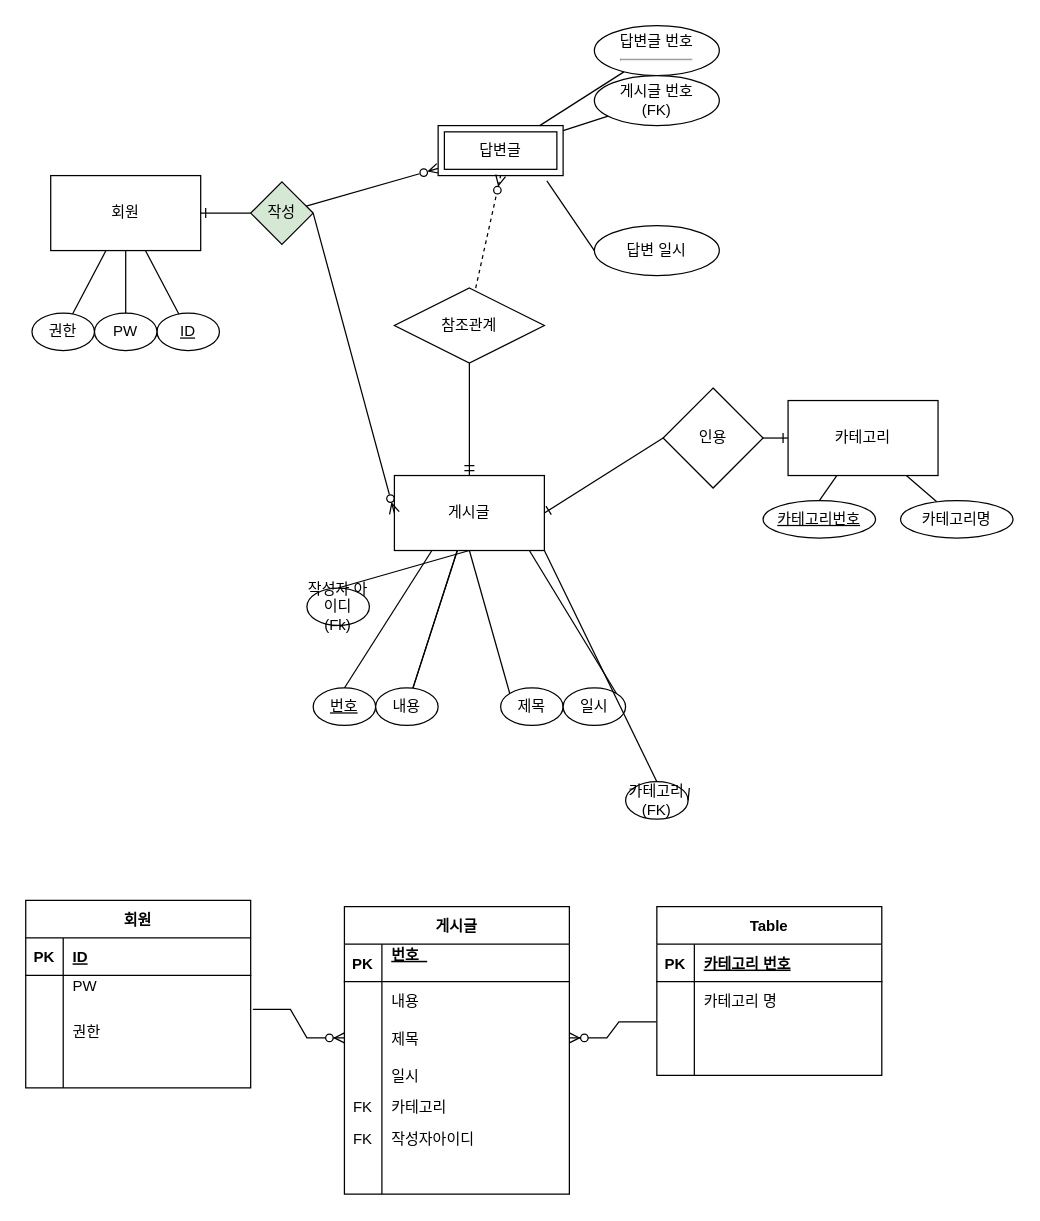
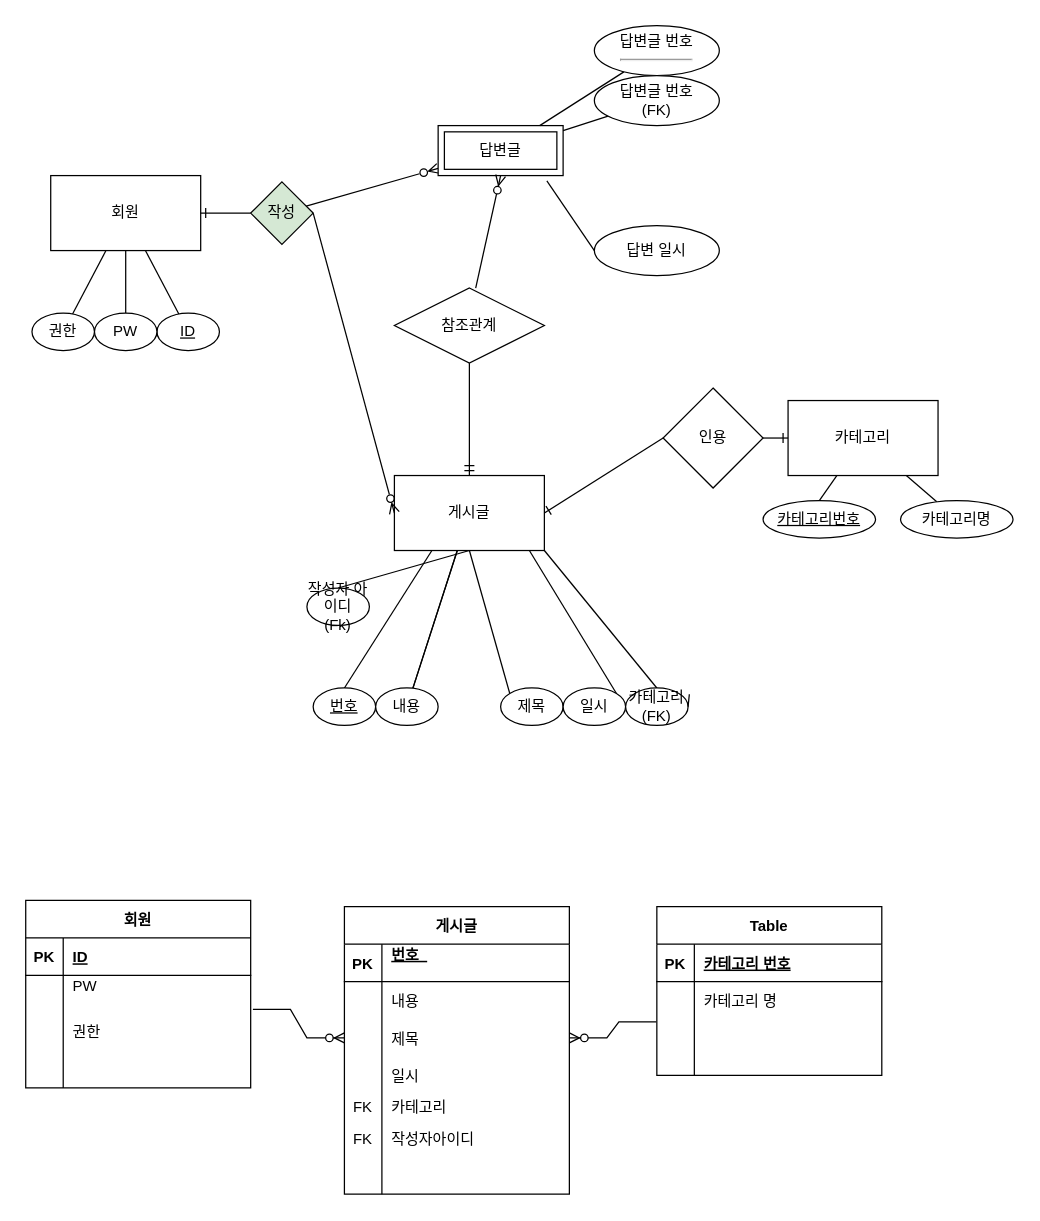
(657, 101) -> (657, 101)
(487, 239) -> (487, 239)
(657, 801) -> (657, 707)
